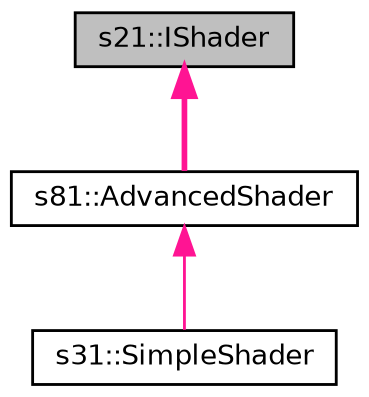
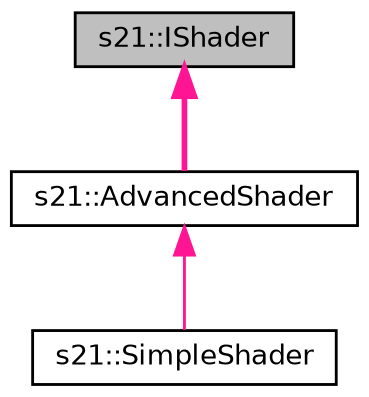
(184, 199) -> (184, 199)
(184, 358) -> (184, 358)
